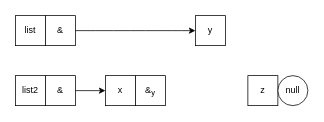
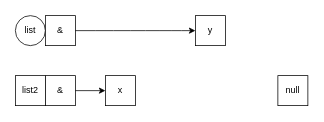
(30, 30) -> (30, 30)
(150, 90) -> none
(263, 90) -> none
(293, 90) -> (293, 90)
